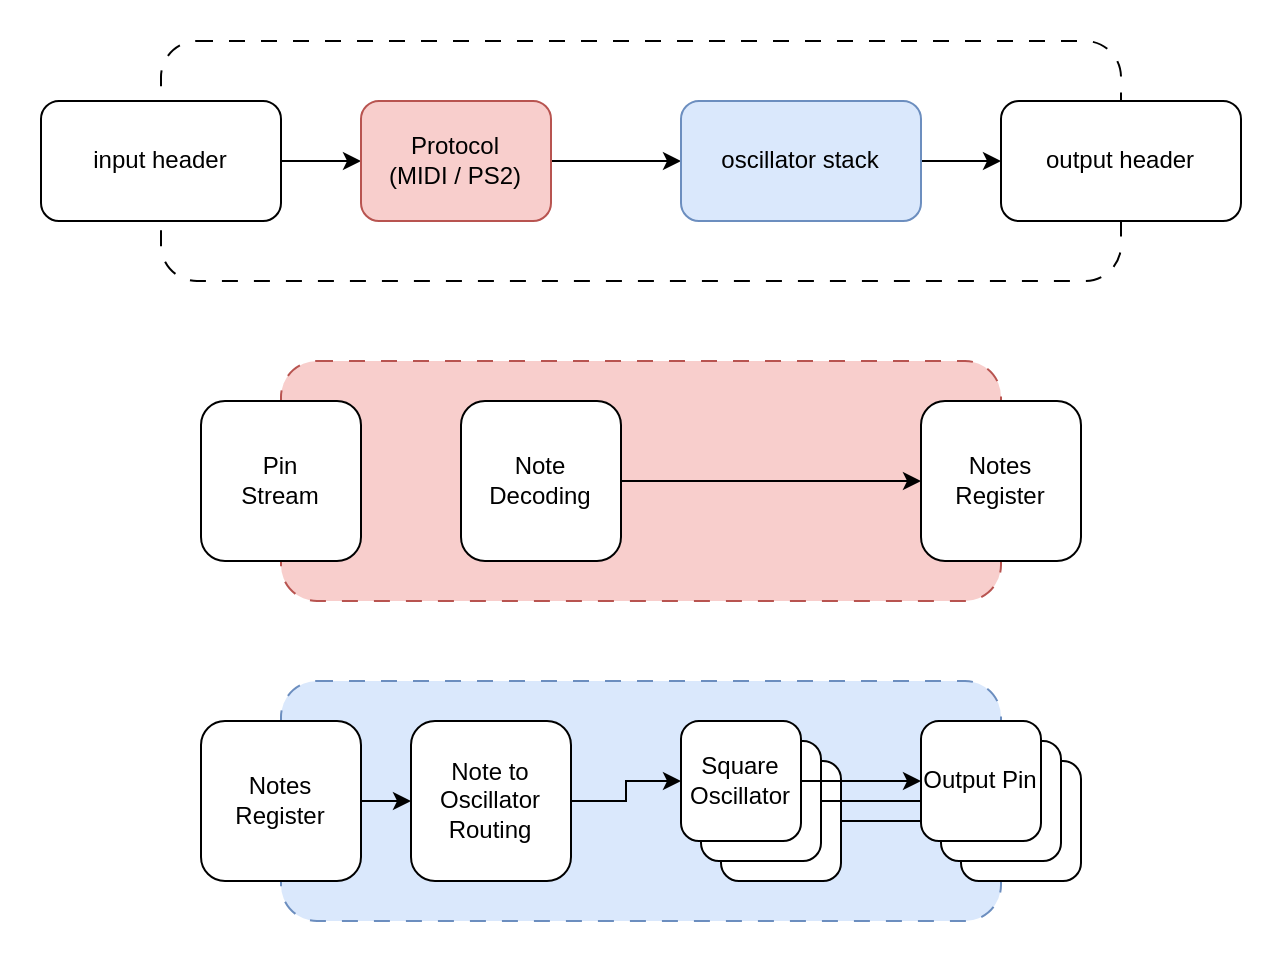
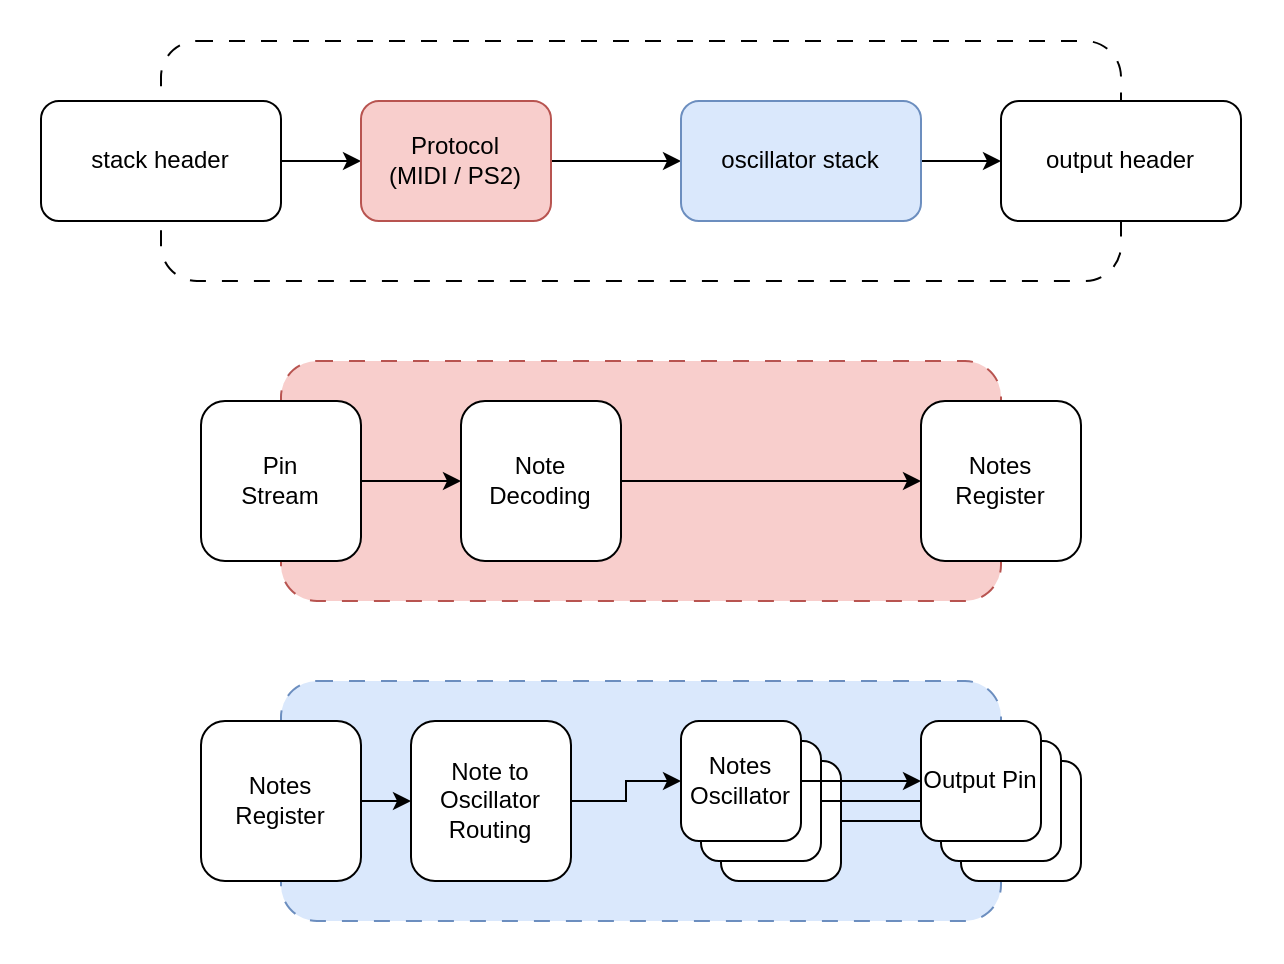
(161, 161) -> (161, 161)
none -> (404, 481)
(741, 781) -> (741, 781)
